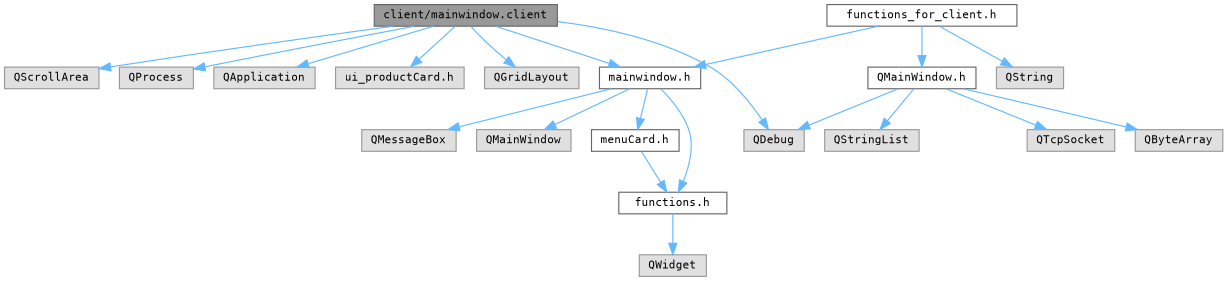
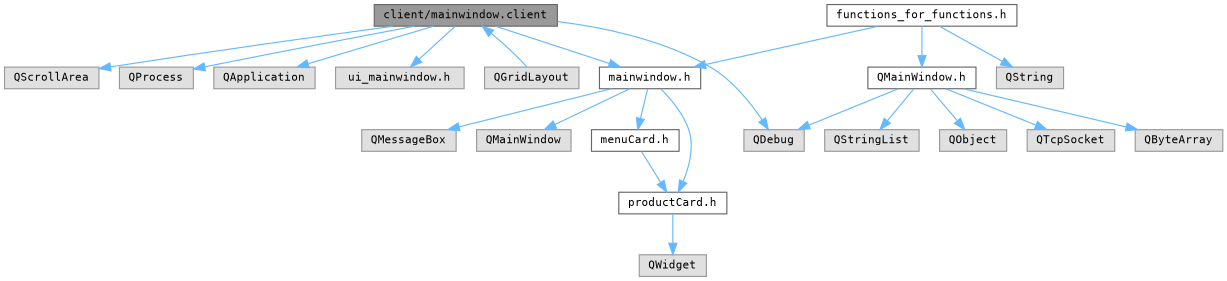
(922, 15) -> (922, 15)
(488, 44) -> (510, 50)
(400, 78) -> (400, 78)
none -> (973, 140)
(673, 203) -> (673, 203)
